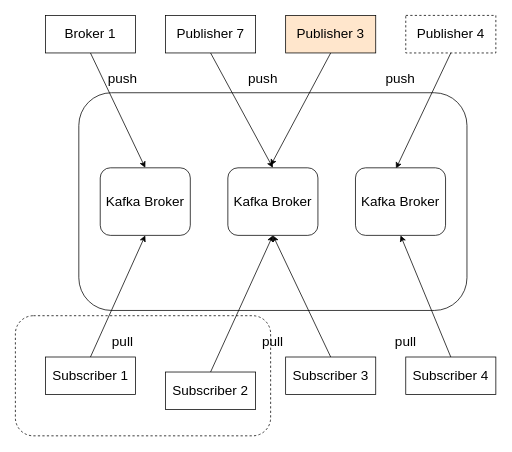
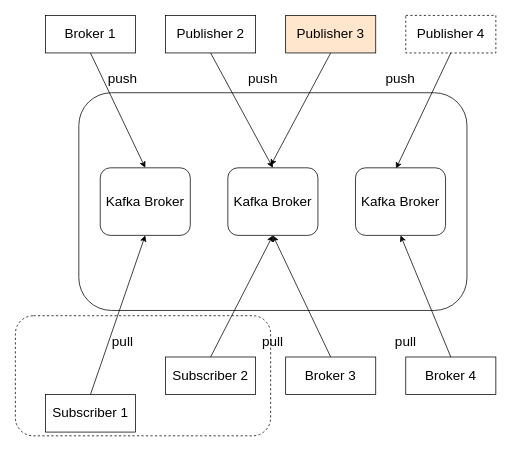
(210, 34) -> (210, 34)
(90, 375) -> (90, 413)
(330, 375) -> (330, 375)
(450, 375) -> (450, 375)
(210, 390) -> (210, 375)
